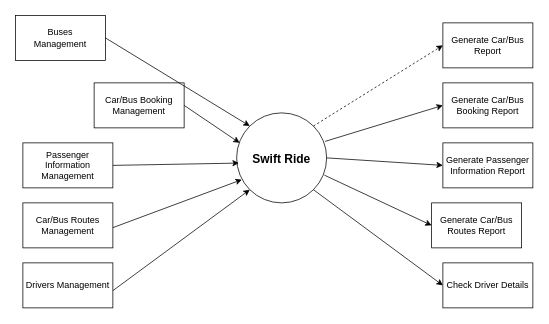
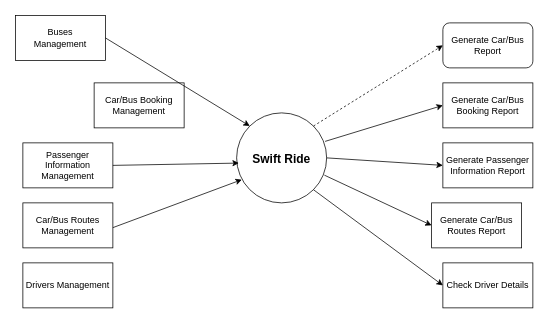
(488, 45) -> (488, 45)
(210, 123) -> none
(179, 242) -> none
